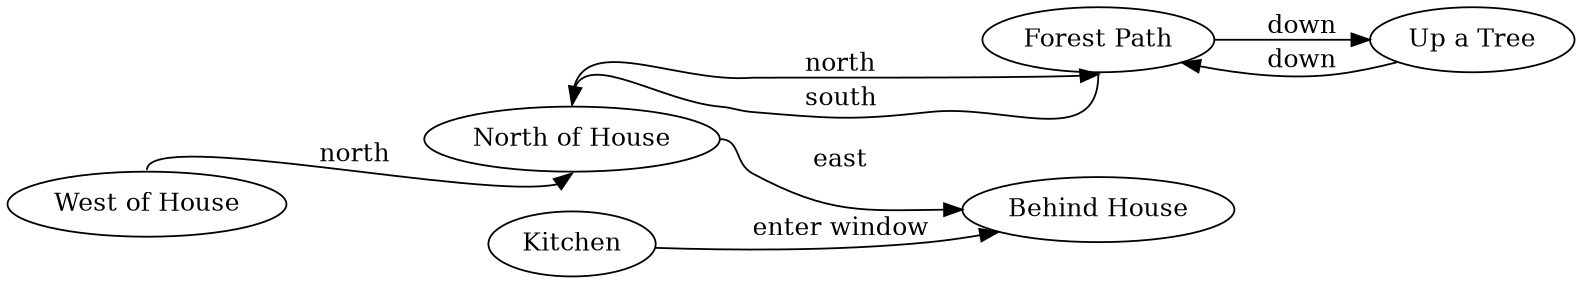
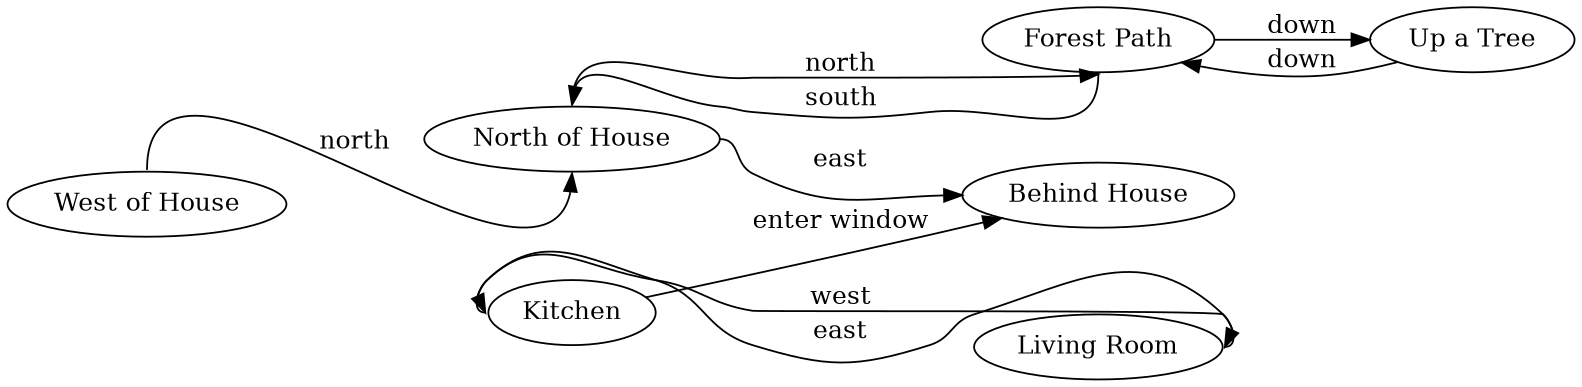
none -> (1098, 347)
